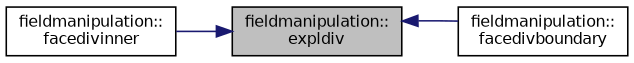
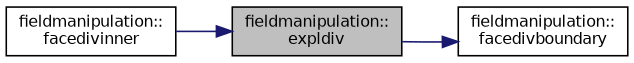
(438, 21) -> (422, 42)
